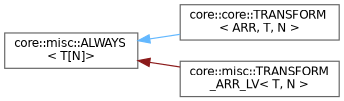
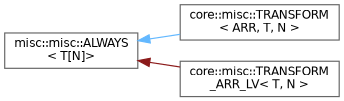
(260, 22) -> (260, 22)
(71, 51) -> (71, 51)
